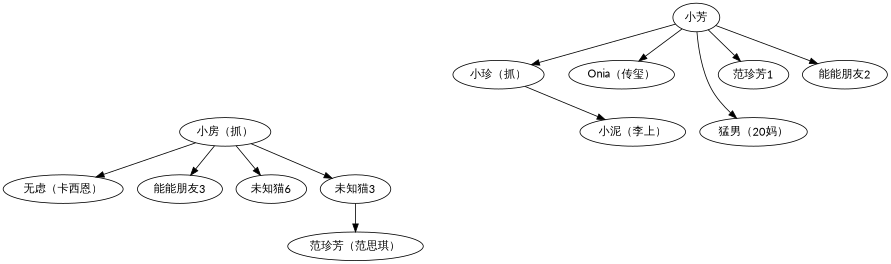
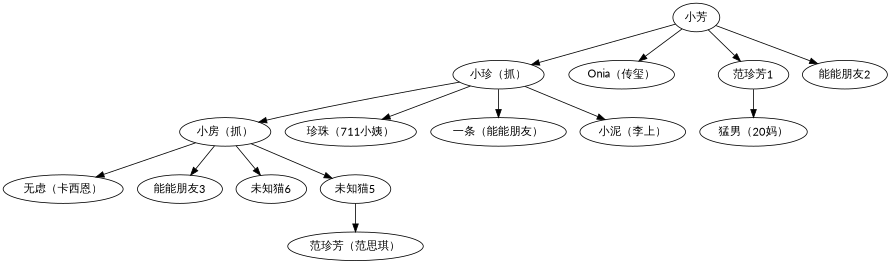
(706, 76) -> (754, 99)
none -> (363, 100)
none -> (351, 132)
none -> (499, 132)
(356, 189) -> (356, 189)
